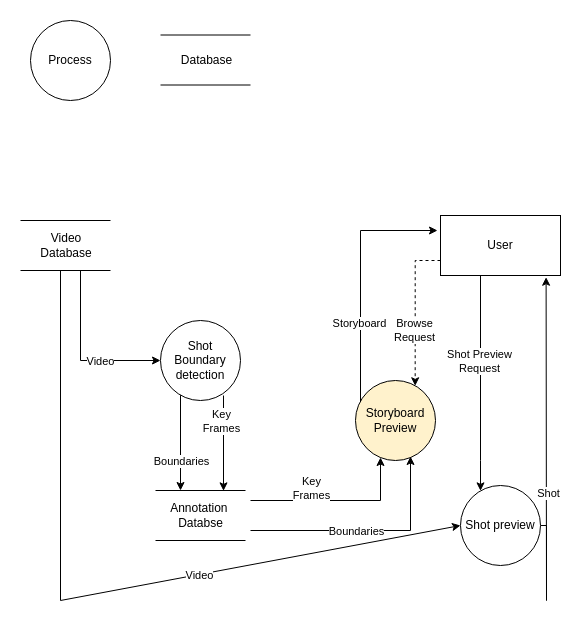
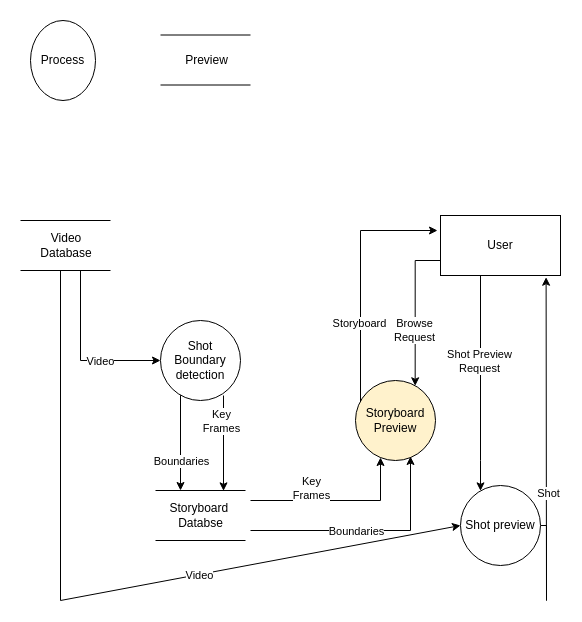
(71, 61) -> (63, 61)
(207, 61) -> (207, 61)
(415, 277) -> (415, 277)
(201, 516) -> (201, 516)
